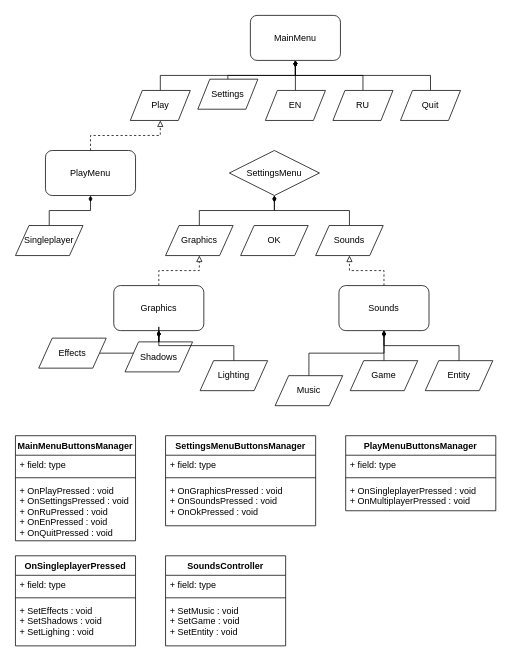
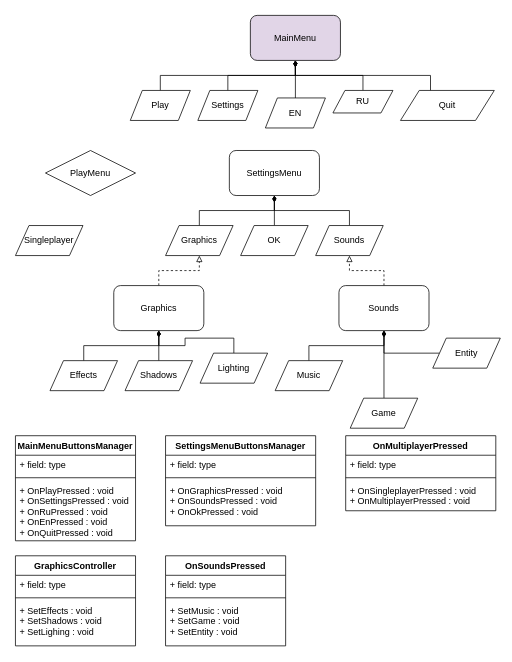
(295, 38) -> (295, 38)
(228, 94) -> (228, 105)
(295, 105) -> (295, 113)
(363, 105) -> (363, 102)
(430, 105) -> (447, 105)
(122, 135) -> none
(90, 173) -> (90, 173)
(274, 173) -> (274, 173)
(66, 210) -> none
none -> (274, 219)
(72, 353) -> (84, 375)
(159, 357) -> (159, 375)
(234, 375) -> (234, 368)
(384, 375) -> (384, 413)
(459, 375) -> (466, 353)
(309, 390) -> (309, 375)
(420, 446) -> (420, 446)
(75, 566) -> (75, 566)
(225, 566) -> (225, 566)
